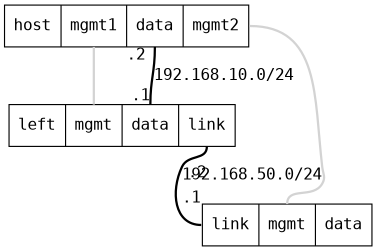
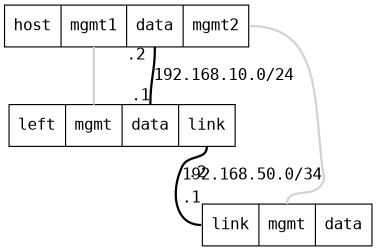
(252, 175) -> (252, 175)
